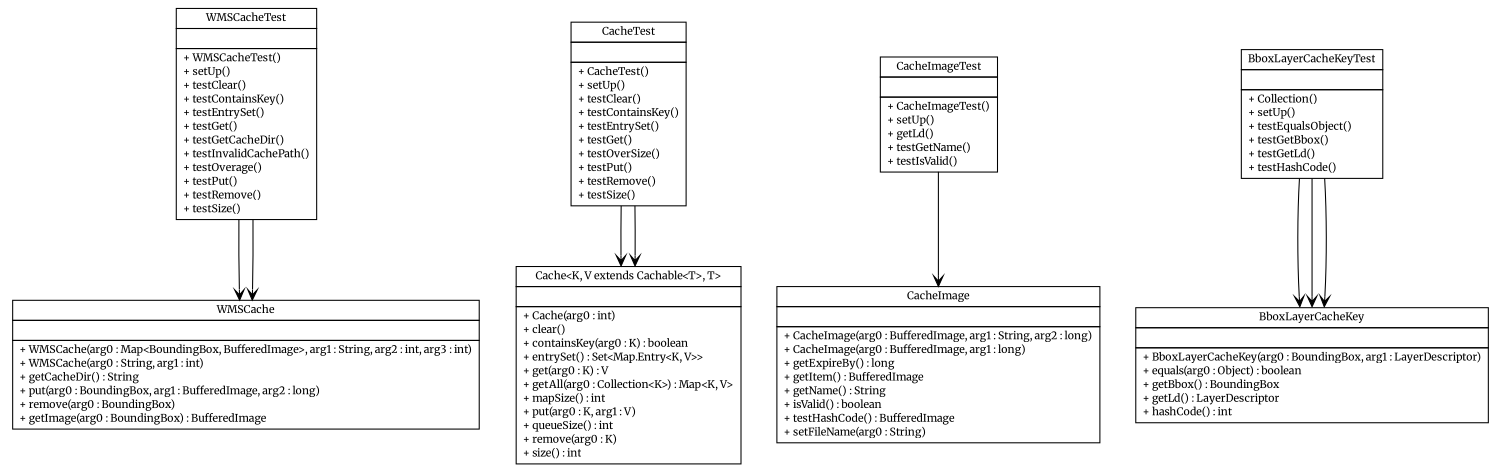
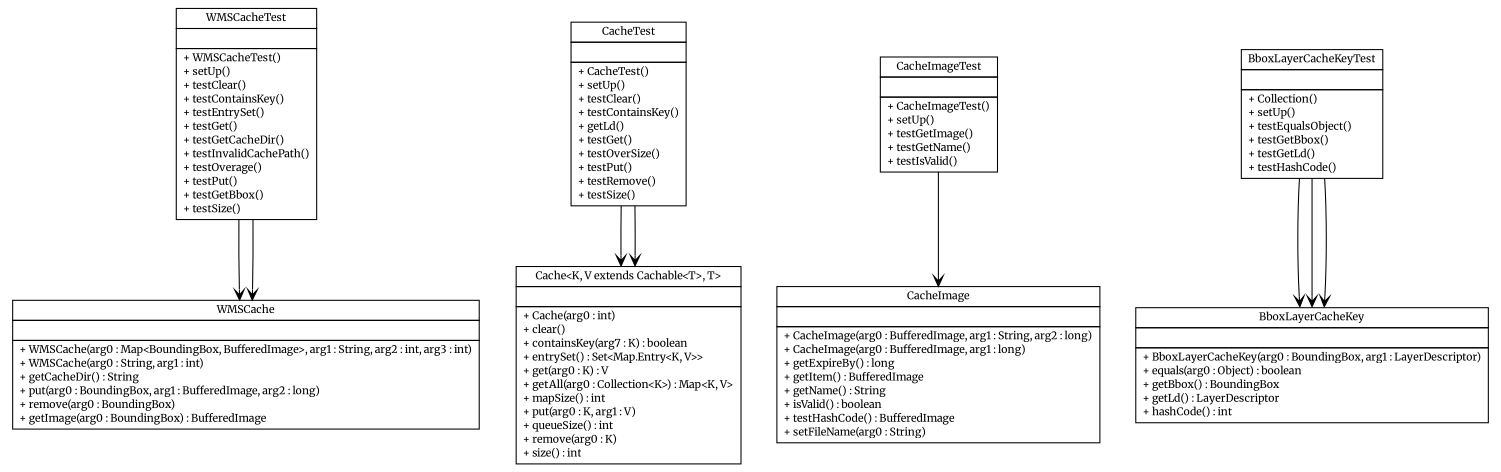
(619, 127) -> (601, 127)
(910, 134) -> (930, 134)
(222, 195) -> (224, 195)
(606, 344) -> (605, 344)
